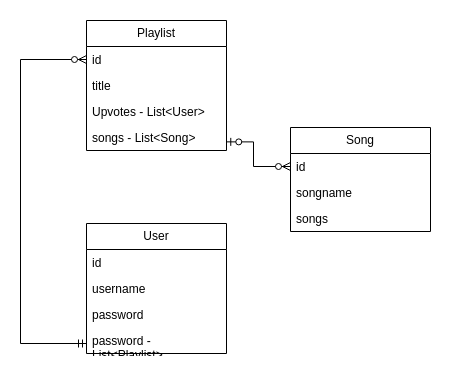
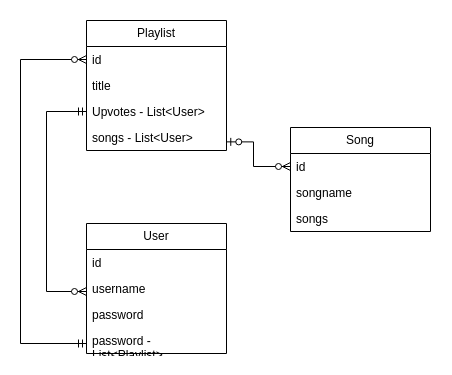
(148, 139) -> (148, 139)
none -> (47, 202)
